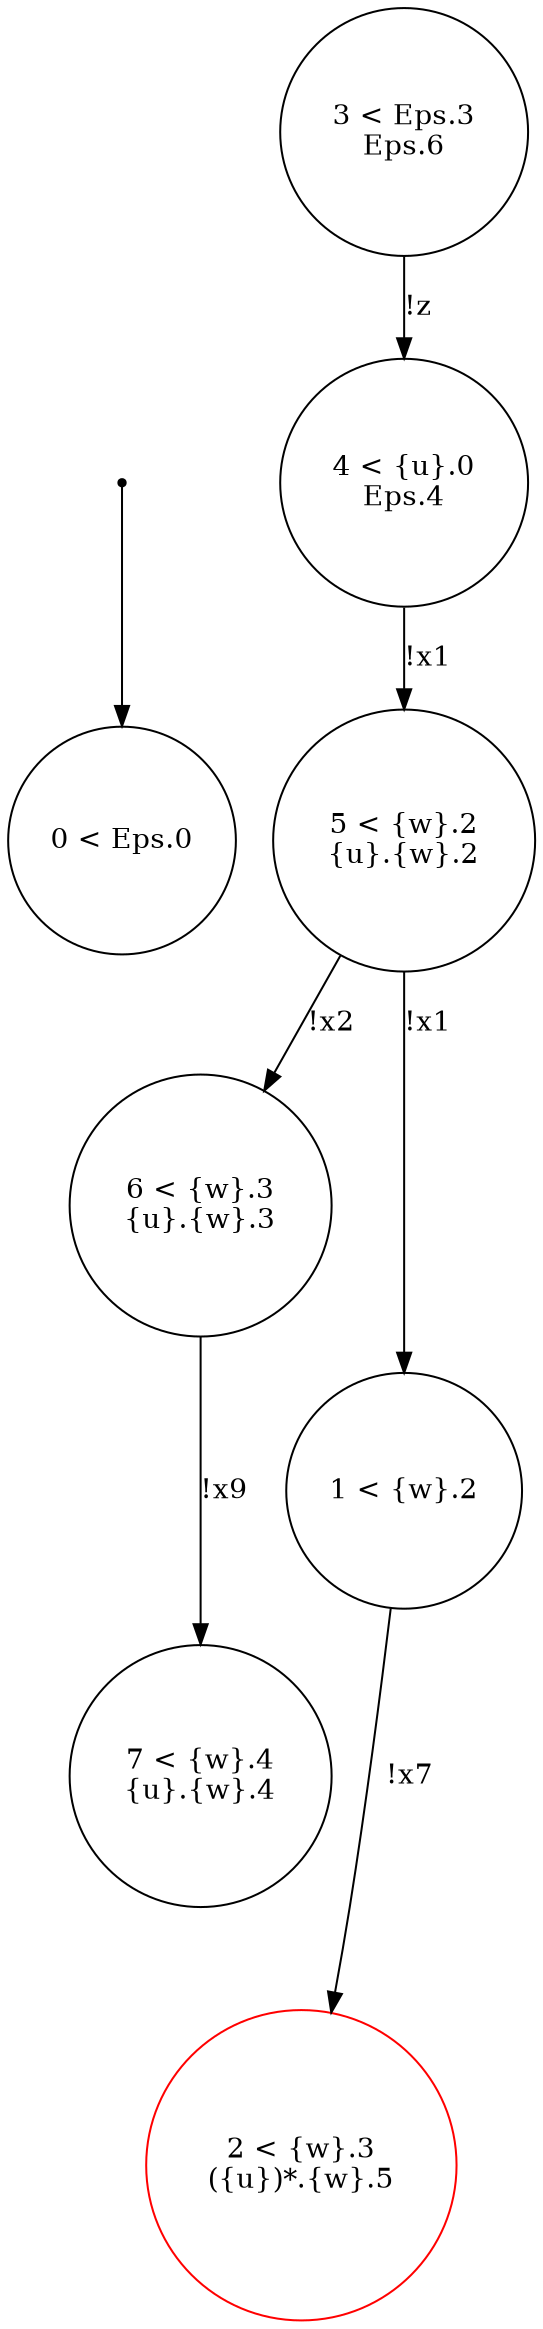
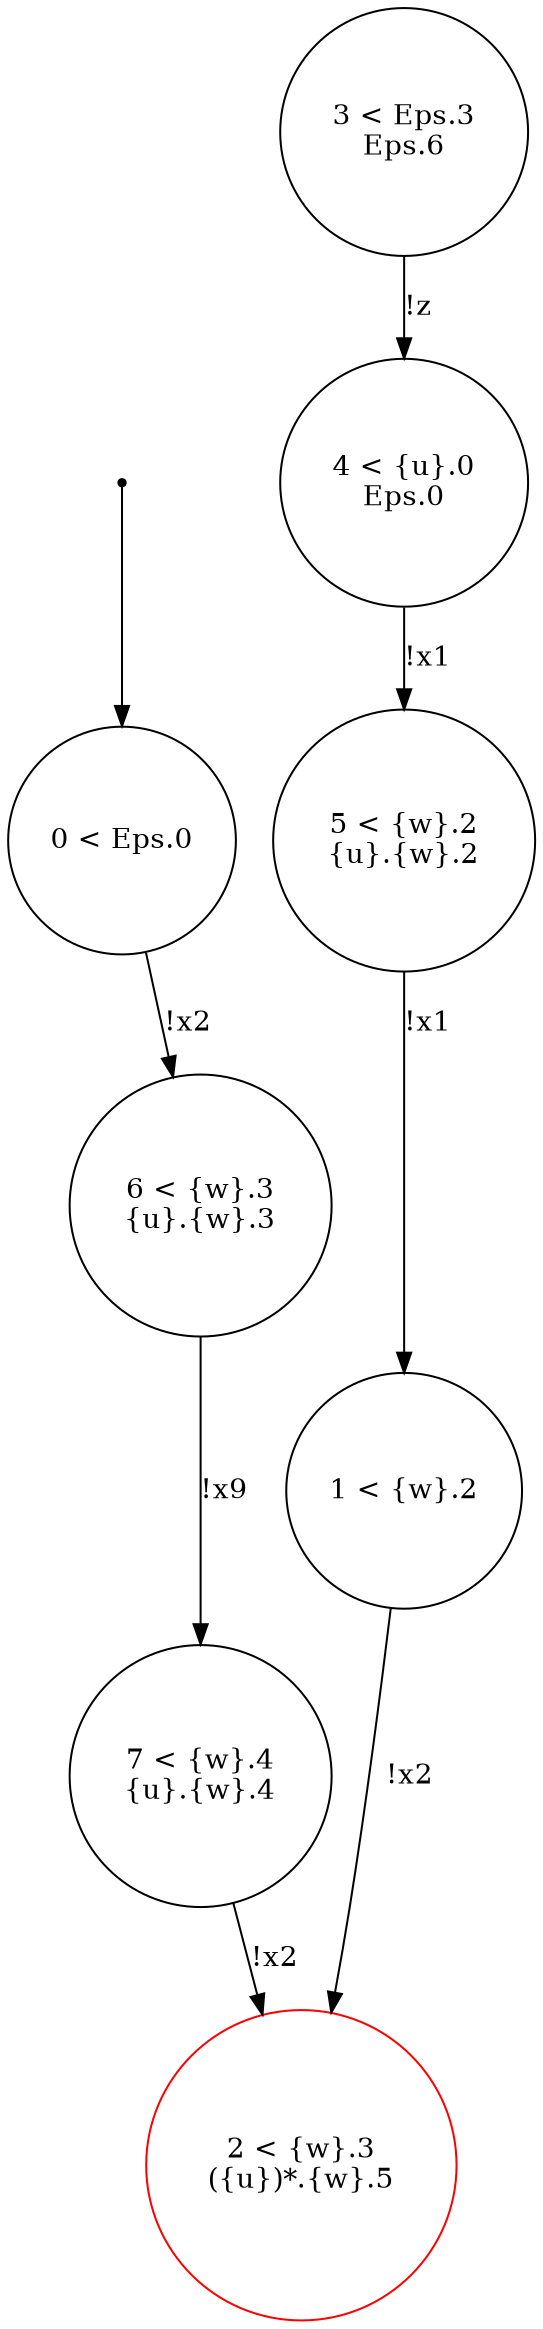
(404, 483) -> (404, 483)
(307, 1014) -> (157, 1005)
(410, 1776) -> (410, 1776)
none -> (245, 1949)
